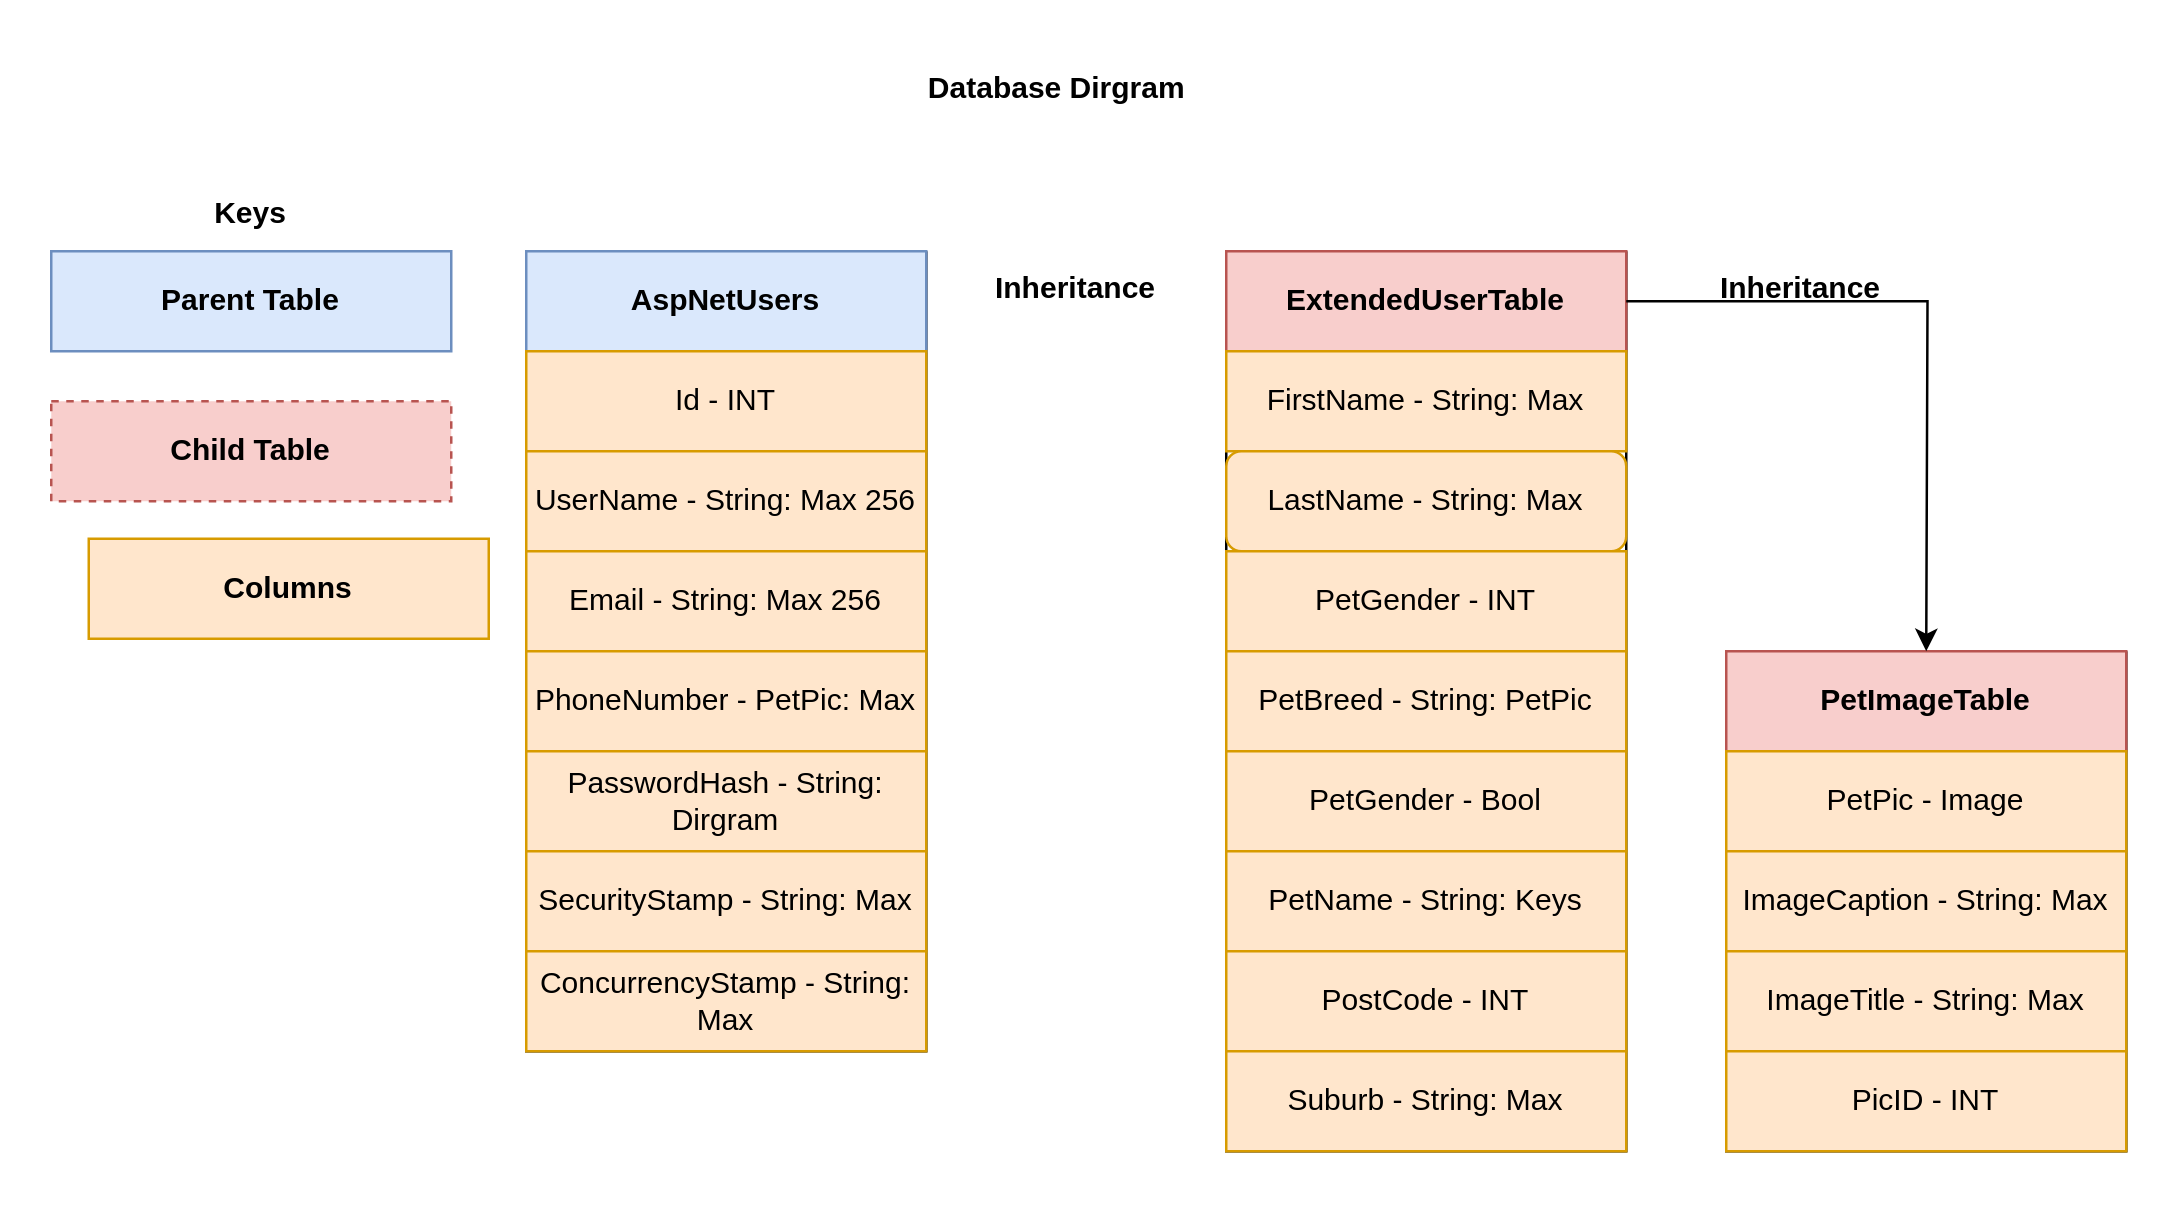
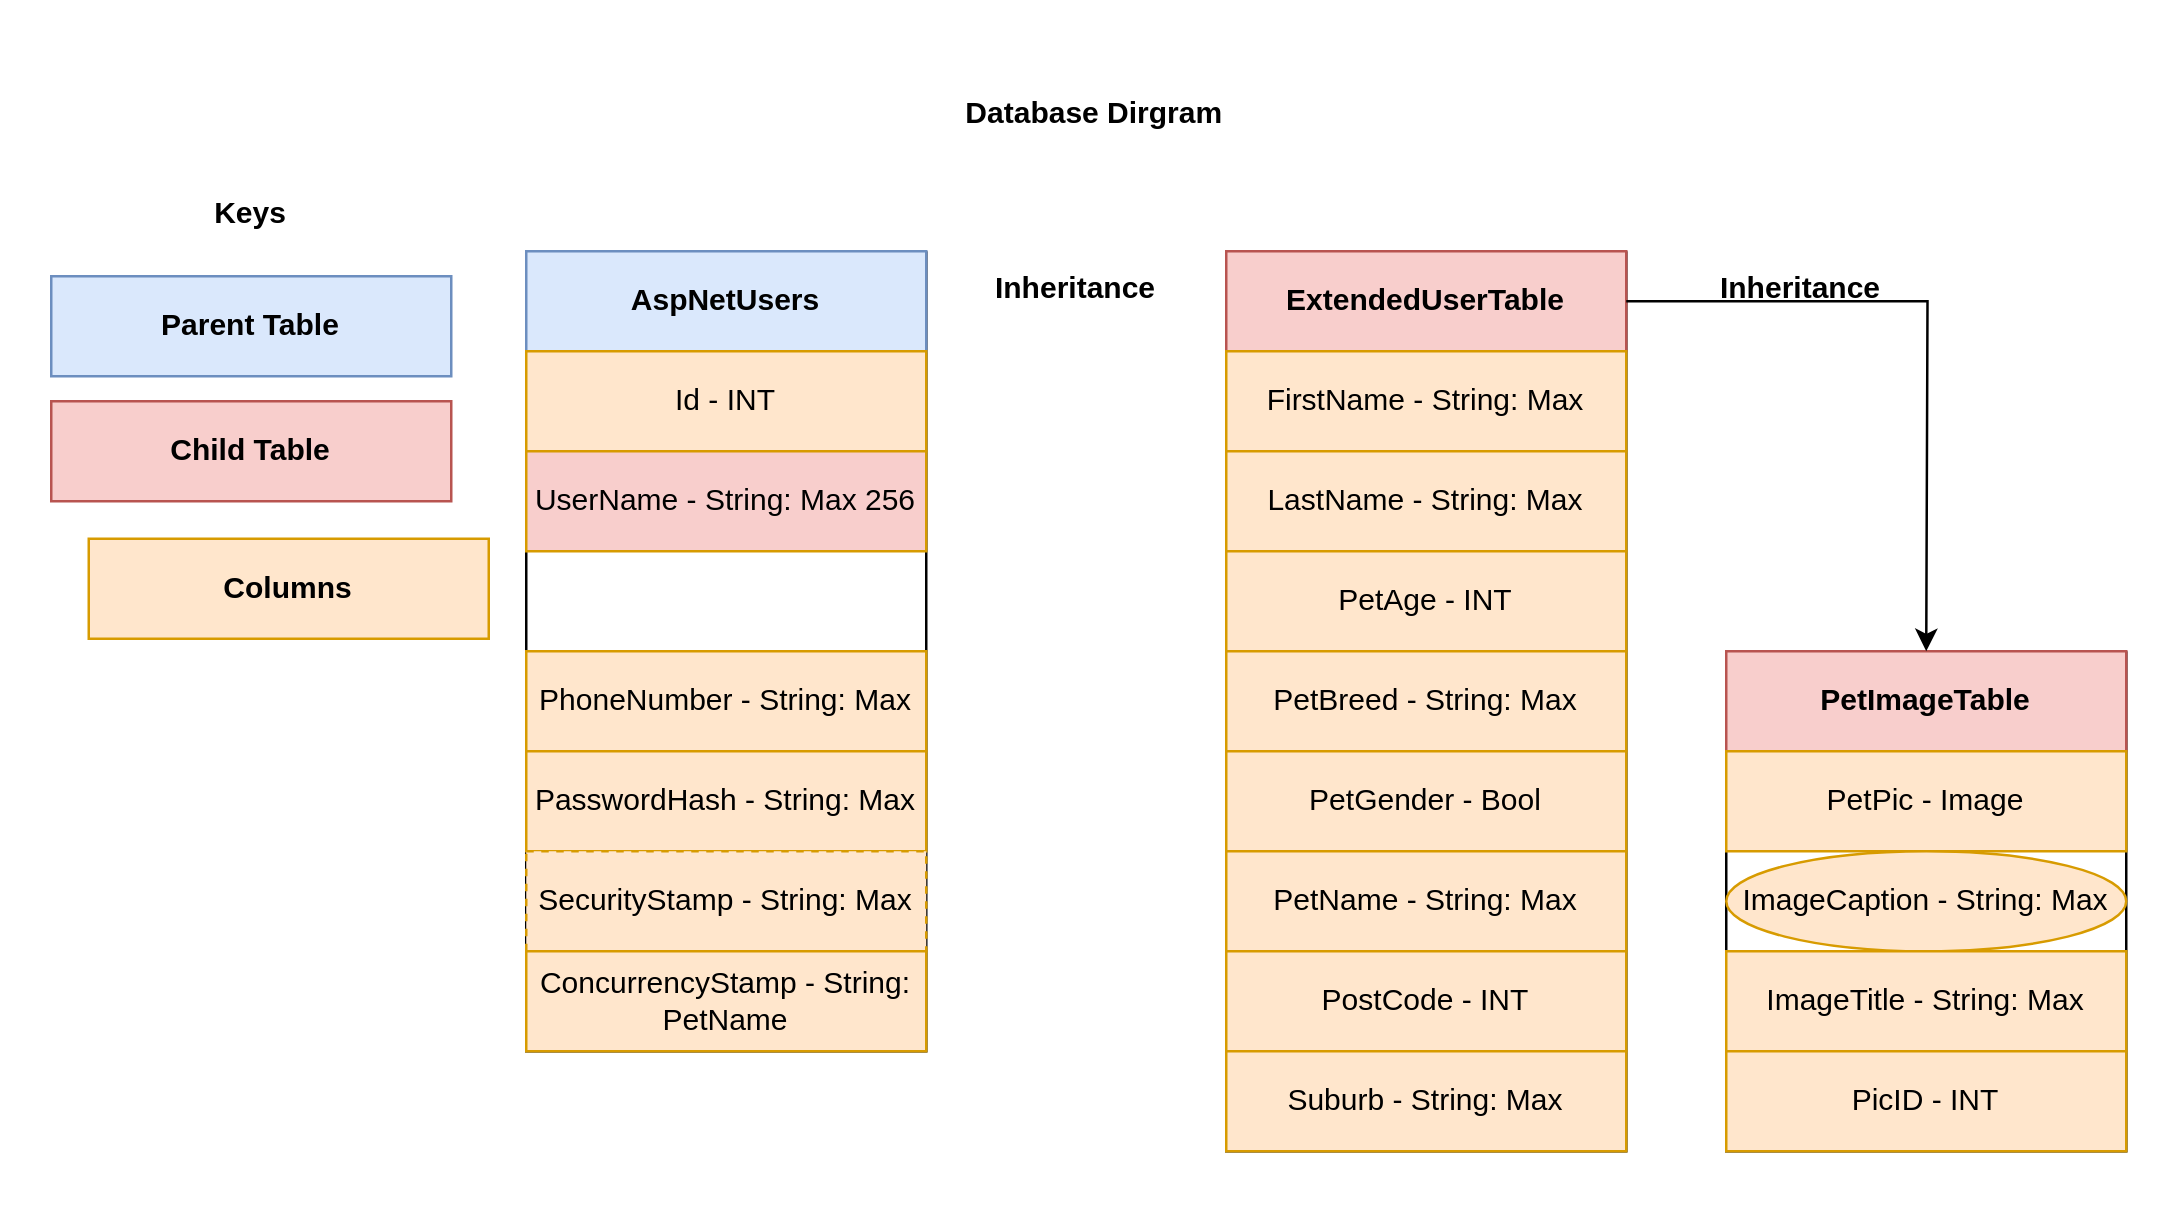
(1070, 89) -> (1108, 114)
(251, 301) -> (251, 326)
(251, 451) -> (251, 451)
(726, 501) -> (726, 501)
(1426, 501) -> (1426, 501)
(726, 601) -> none
(1426, 601) -> (1426, 601)
(726, 701) -> (726, 701)
(1426, 701) -> (1426, 701)
(726, 801) -> (726, 801)
(726, 901) -> (726, 901)
(1426, 901) -> (1426, 901)
(1926, 901) -> (1926, 901)
(726, 1001) -> (726, 1001)
